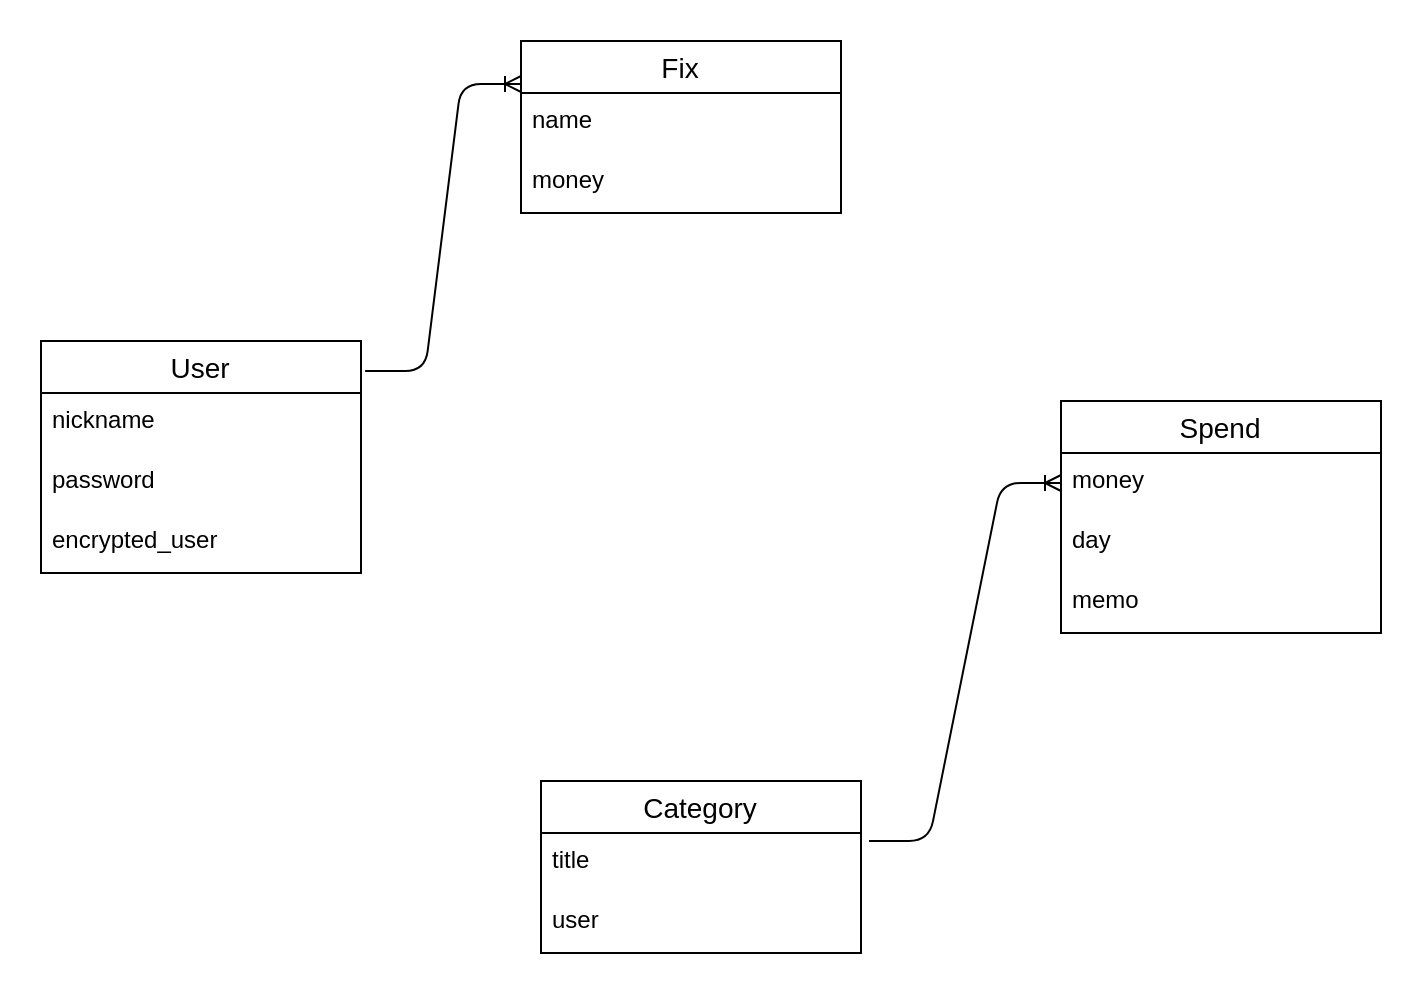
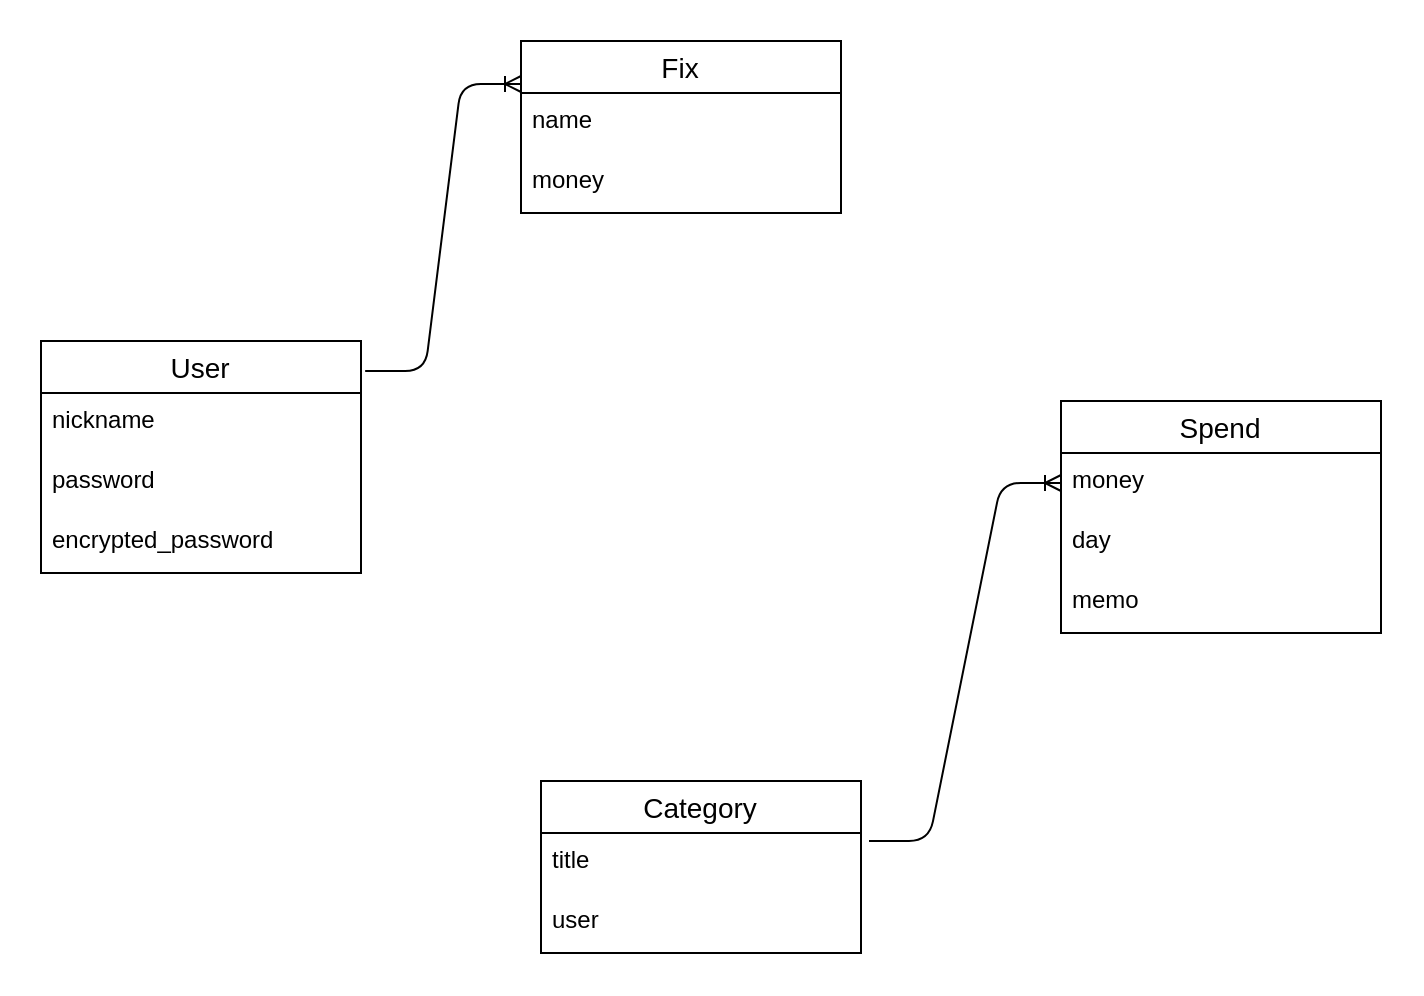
(146, 540) -> (173, 540)
